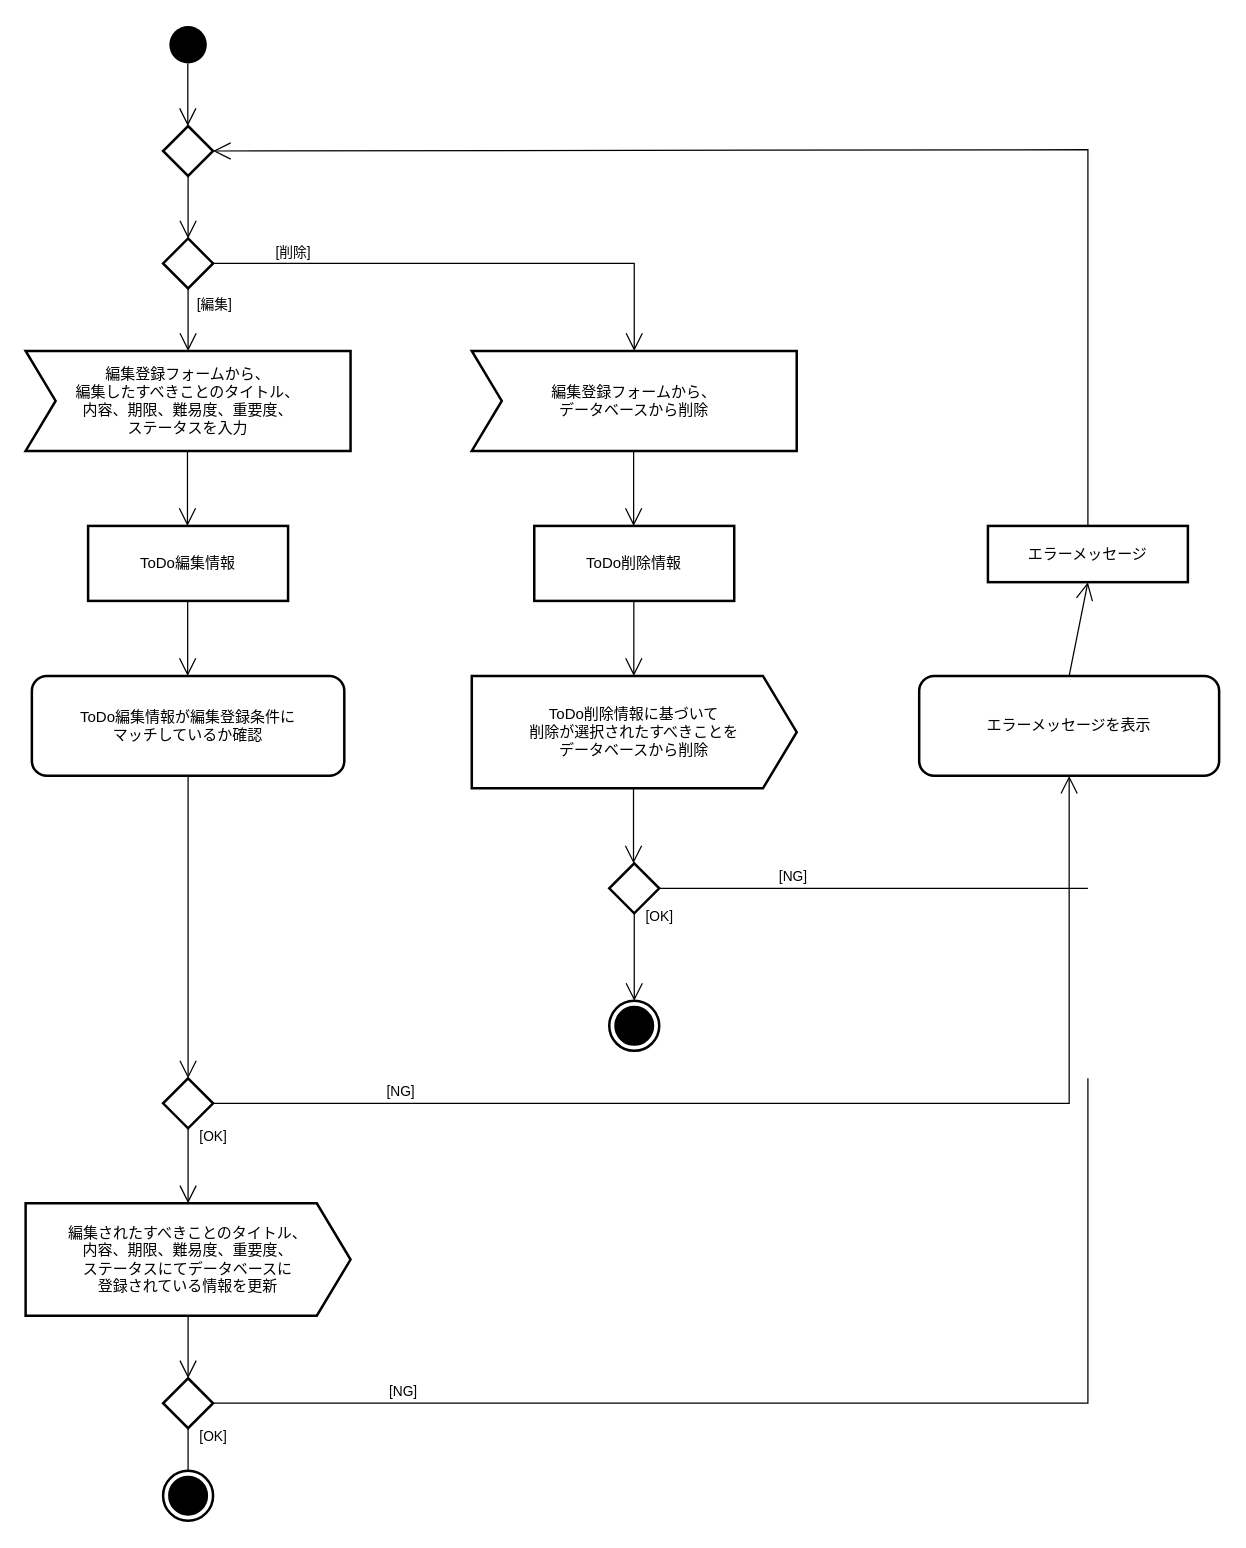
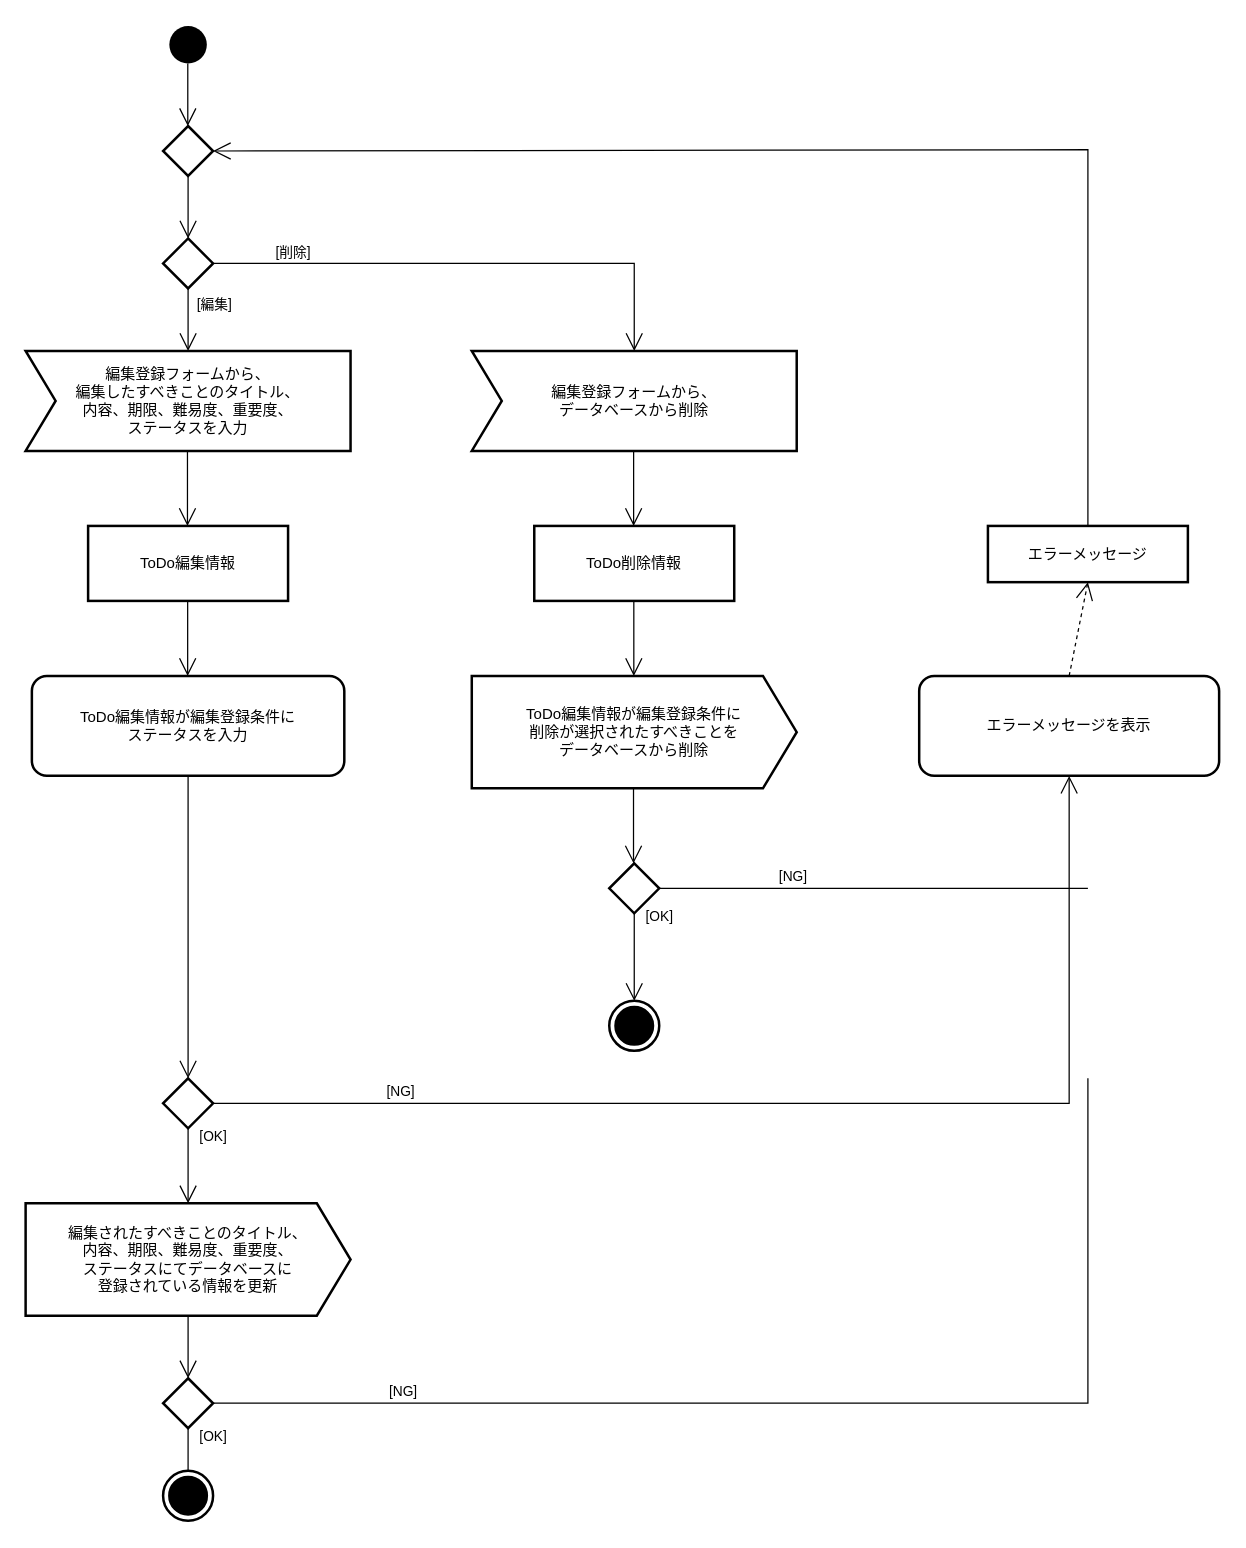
(1079, 629) -> (1079, 629)
(188, 726) -> (188, 726)
(634, 732) -> (634, 732)
